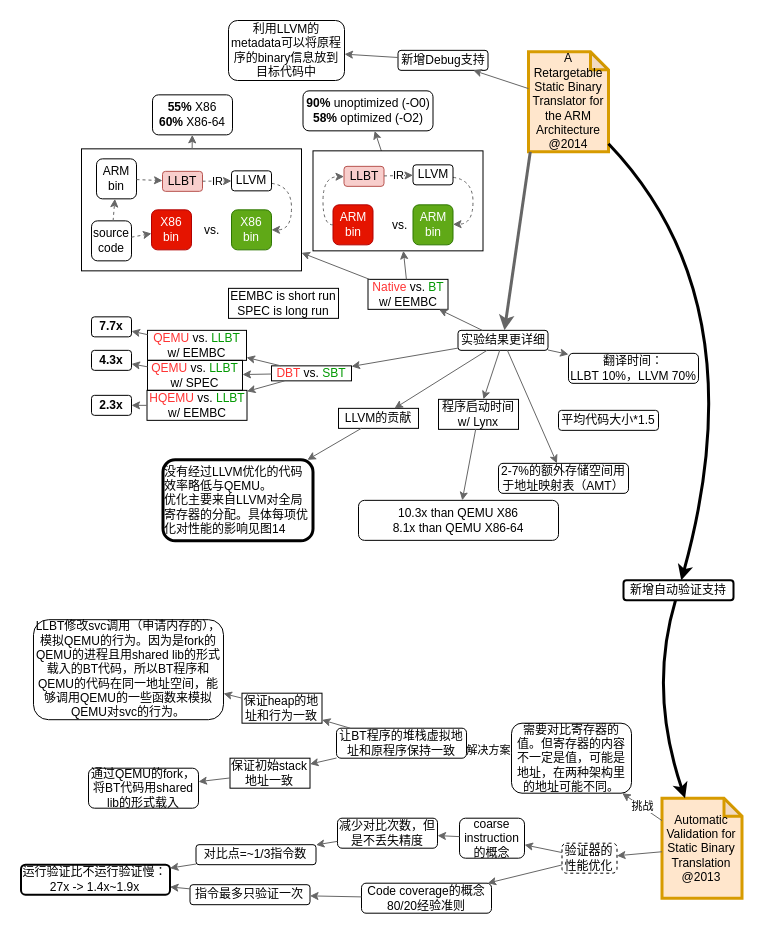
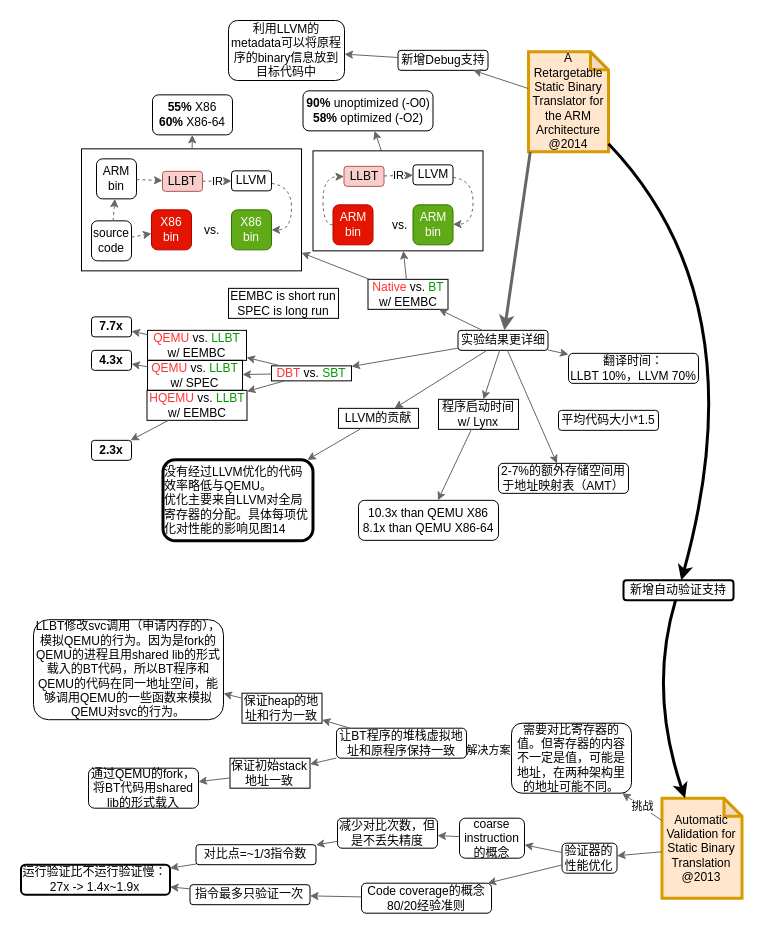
(112, 405) -> (112, 450)
(459, 520) -> (429, 520)
(589, 858) -> (589, 858)
